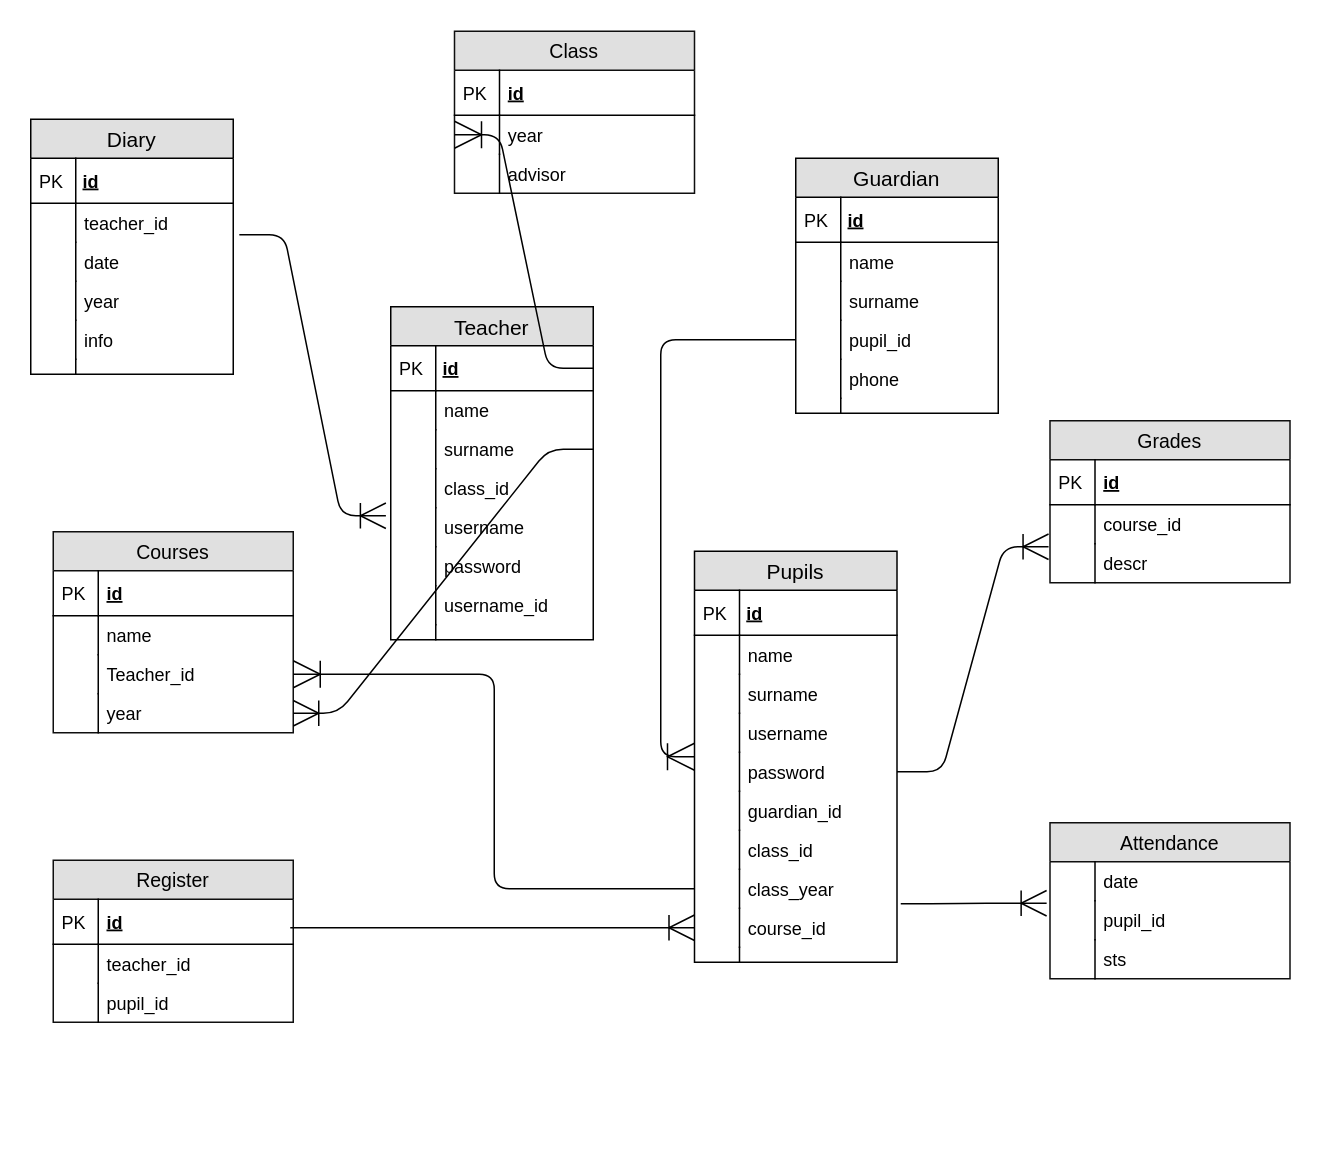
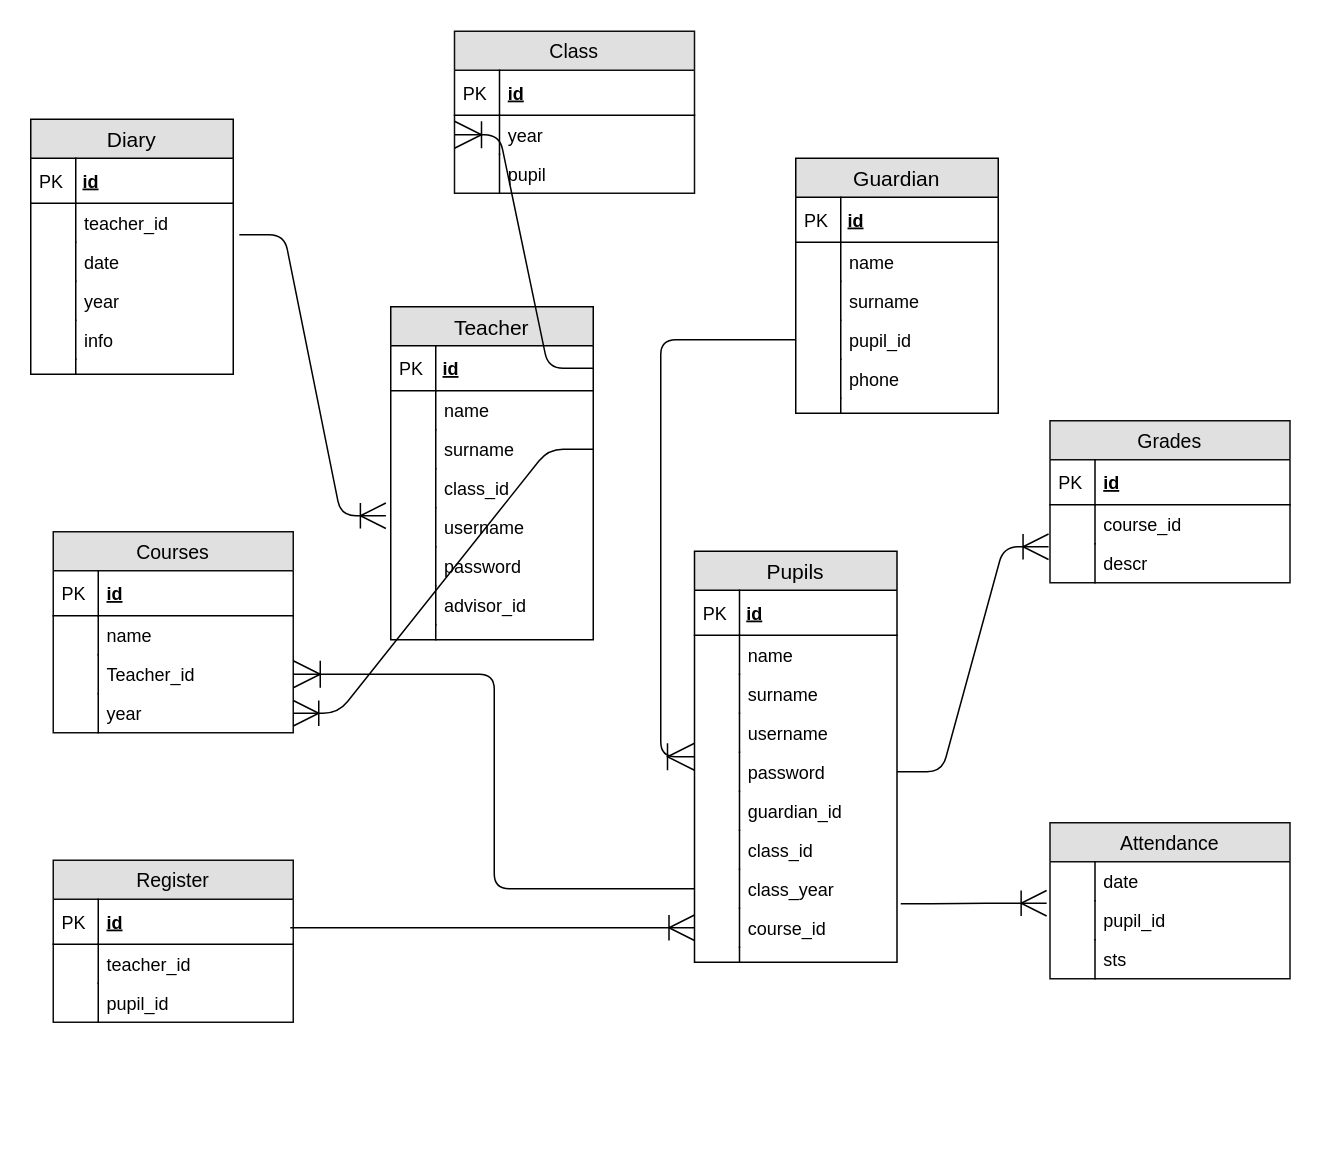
(541, 175) -> (528, 175)
(497, 606) -> (490, 606)
